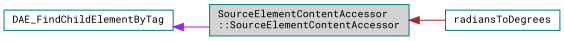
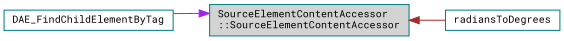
(196, 27) -> (186, 13)
